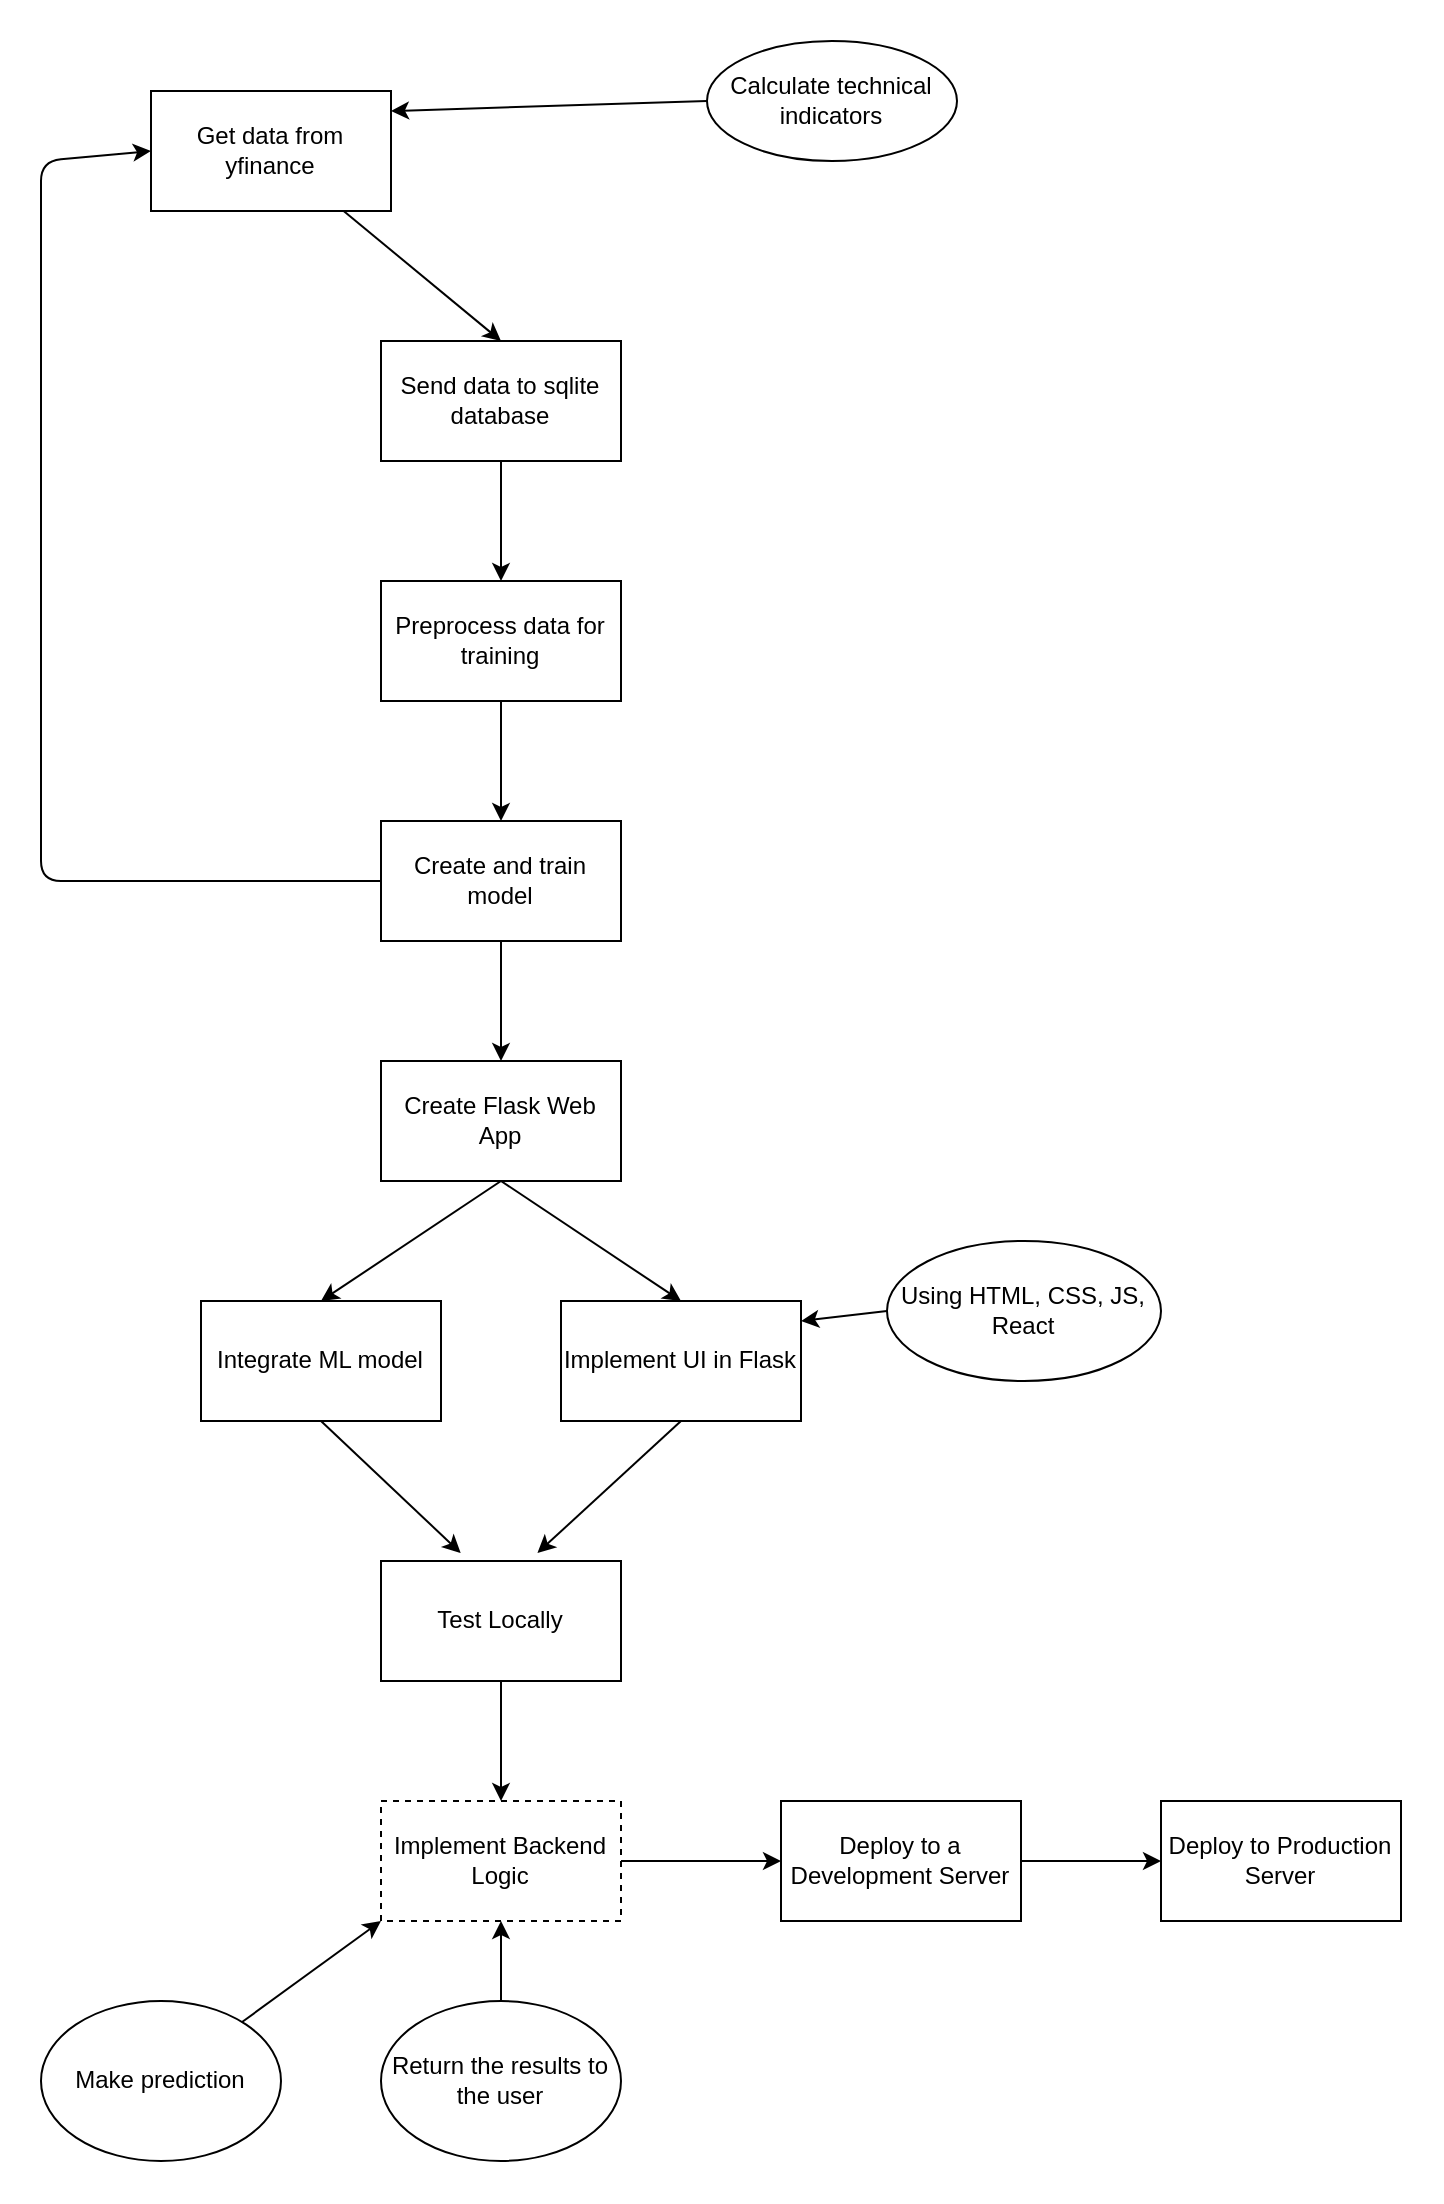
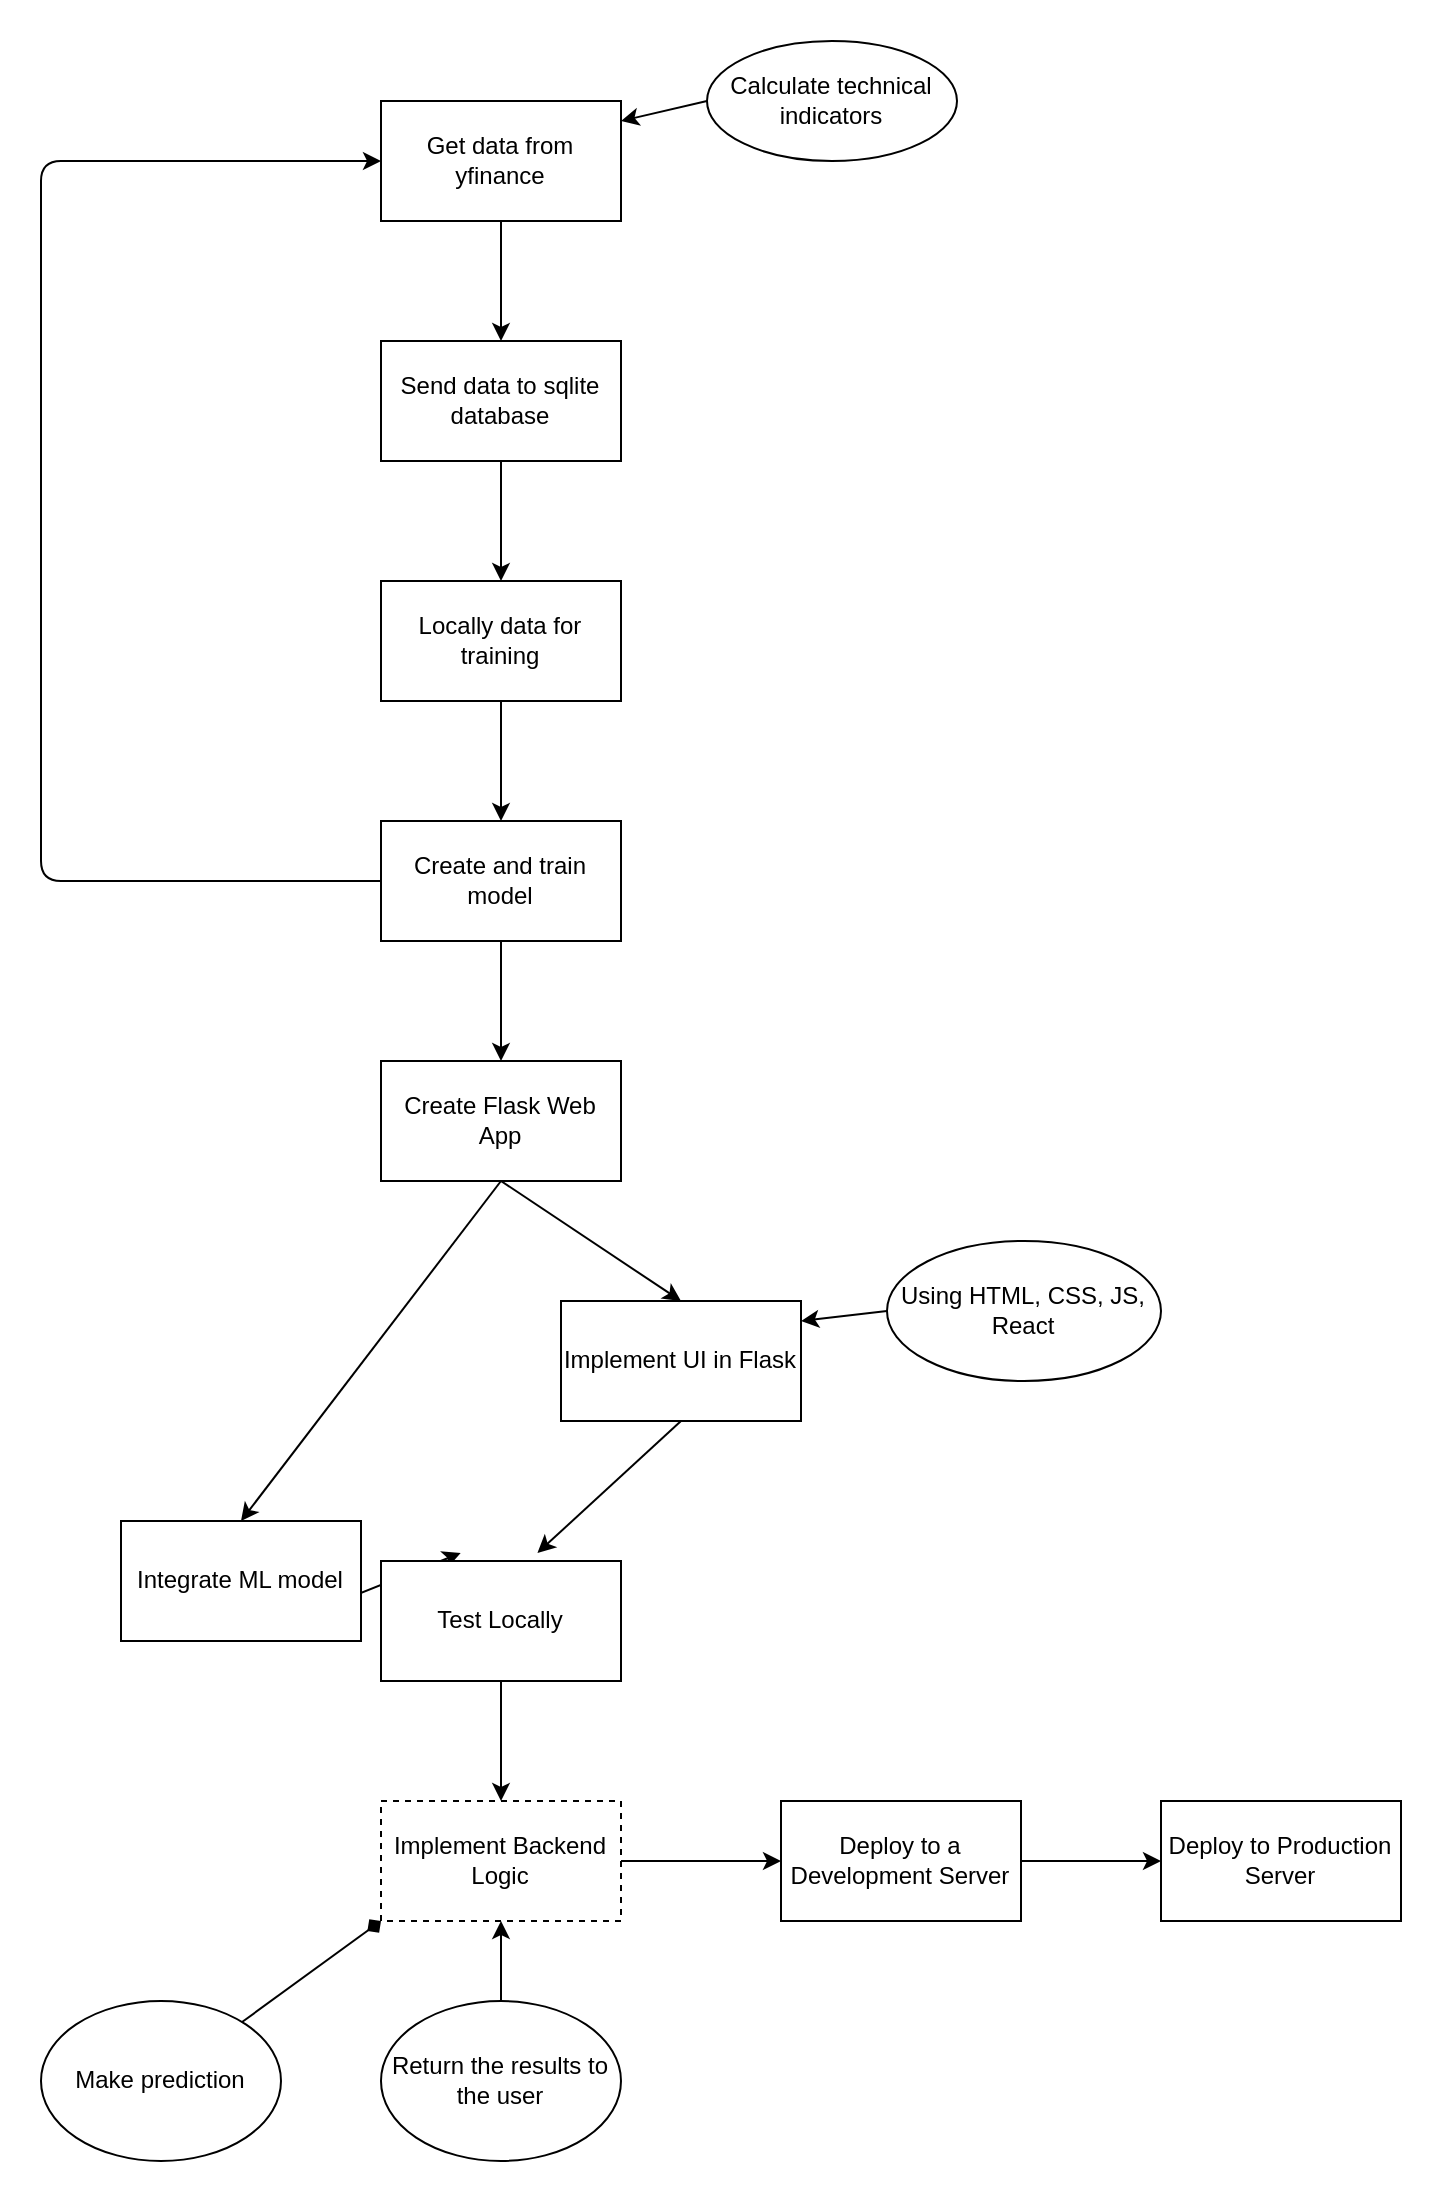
(271, 151) -> (501, 161)
(501, 641) -> (501, 641)
(321, 1361) -> (241, 1581)
(368, 1930) -> (368, 1931)
